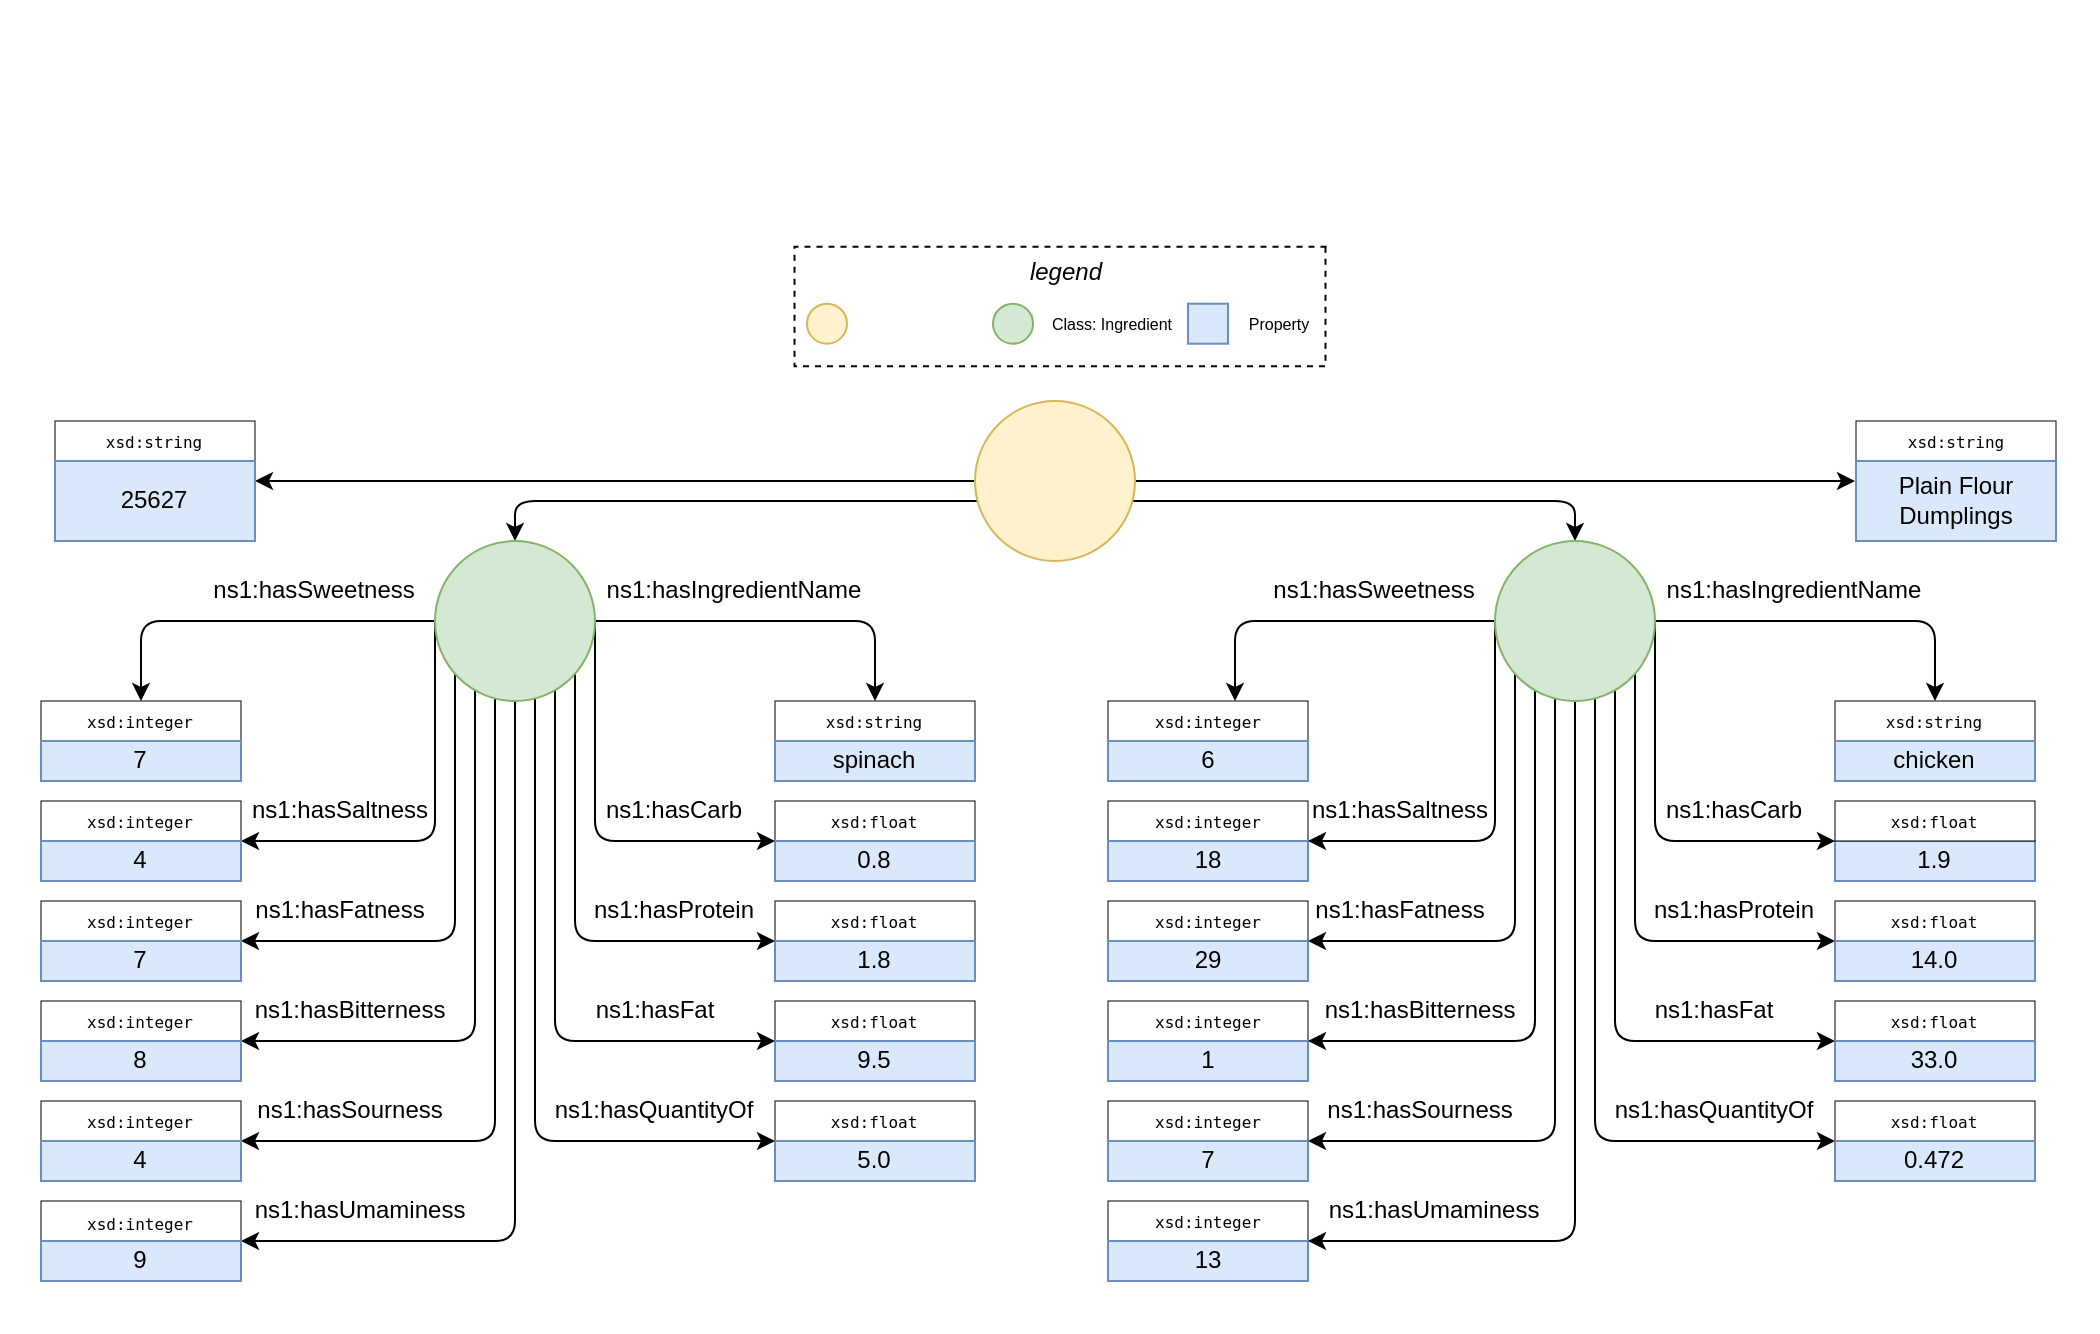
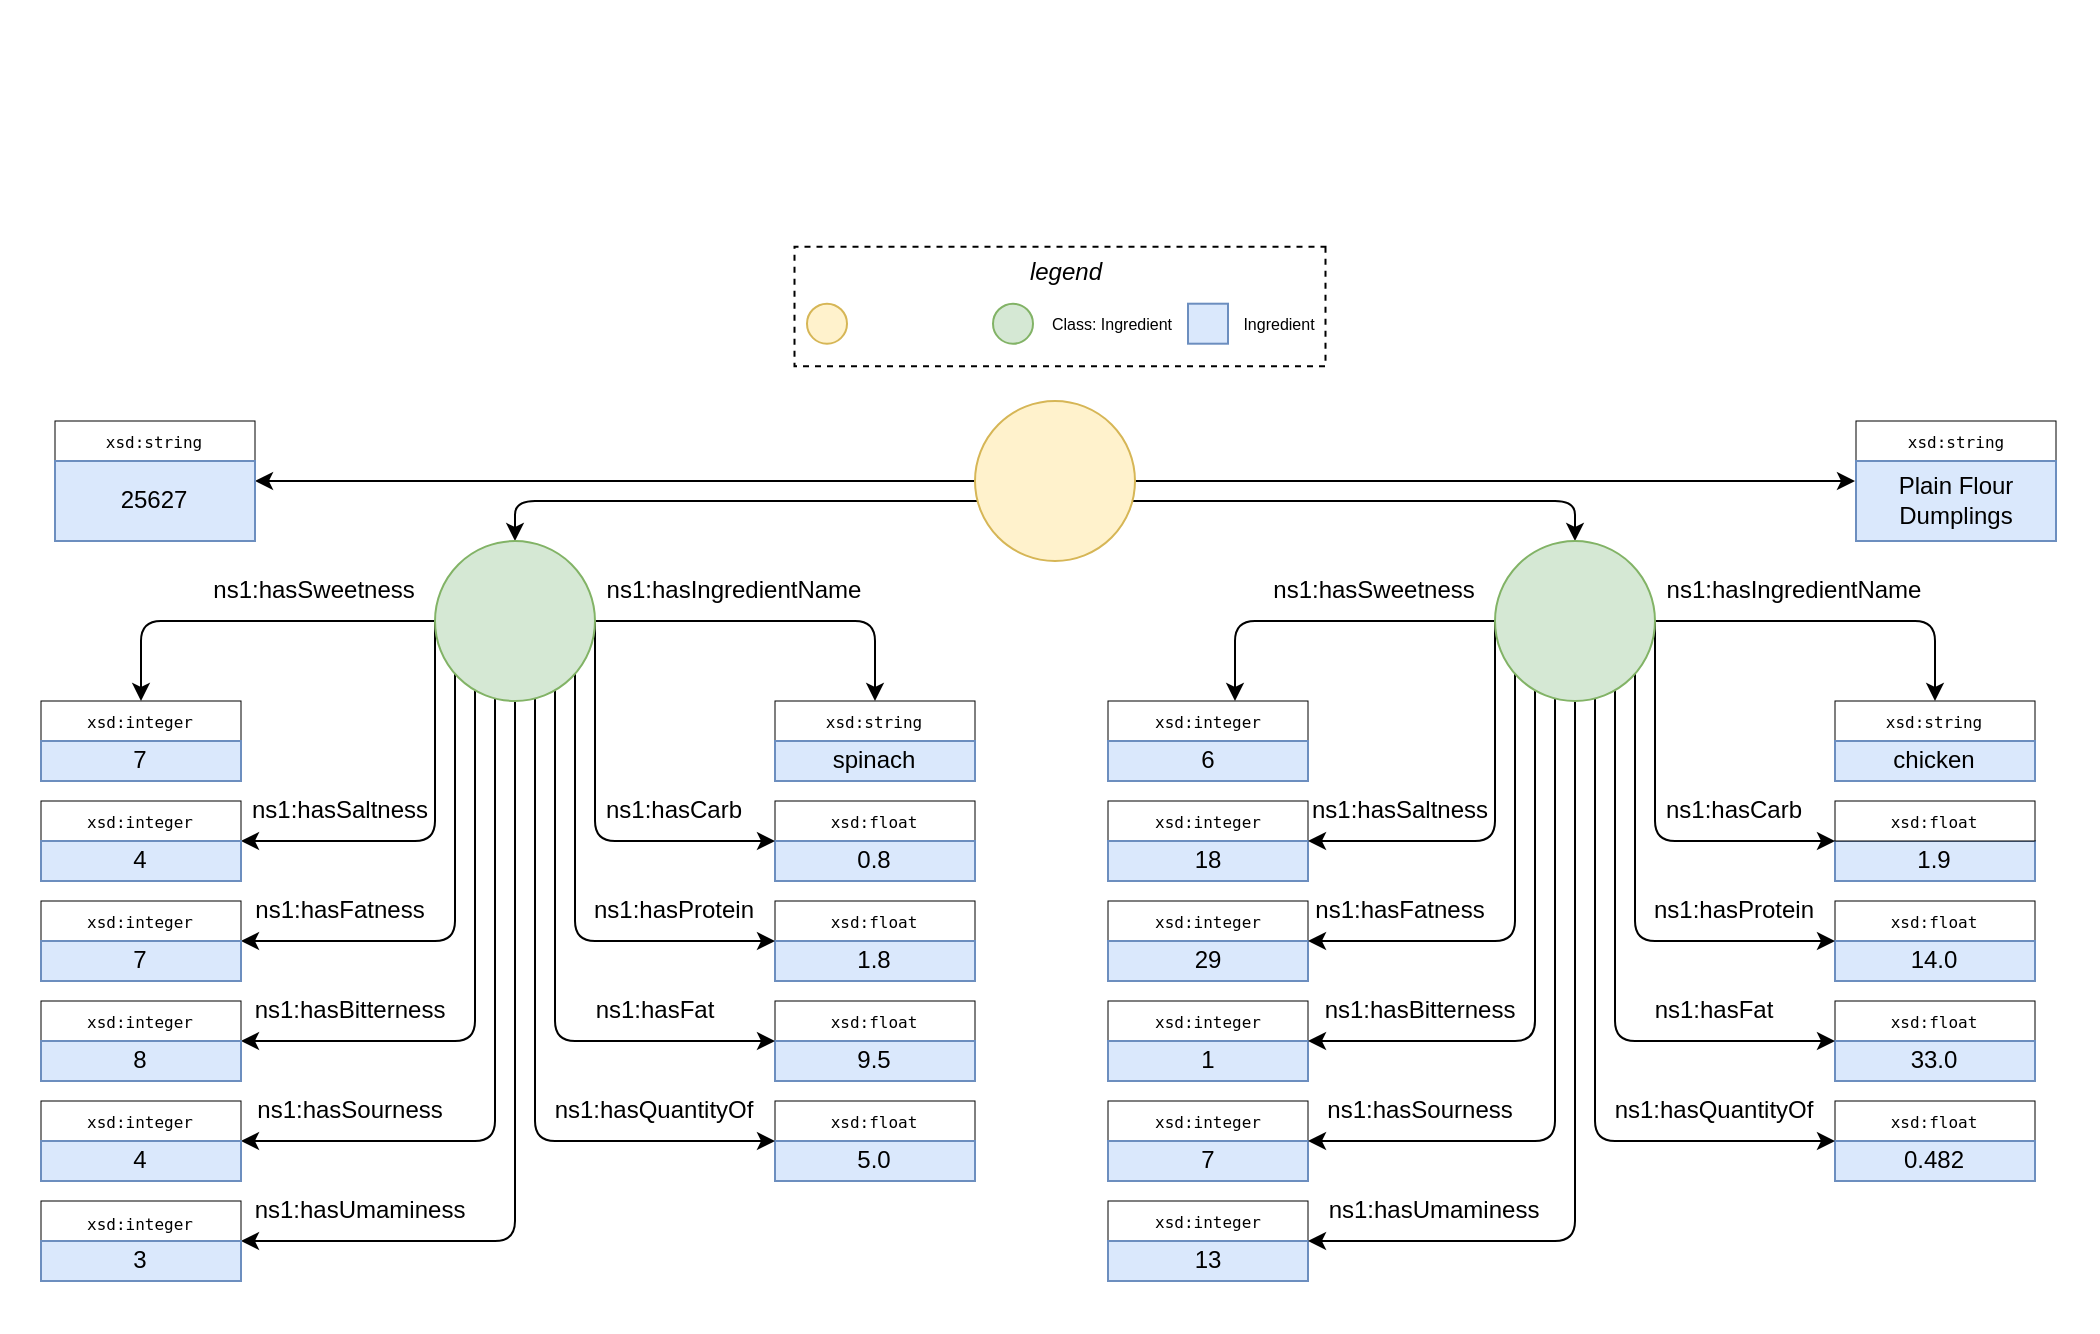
(1280, 323) -> (1280, 323)
(1935, 1161) -> (1935, 1161)
(141, 1261) -> (141, 1261)
